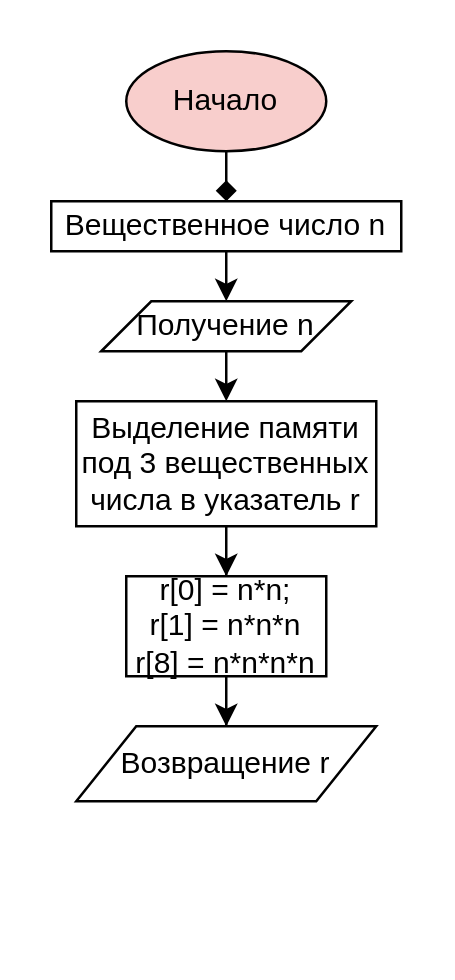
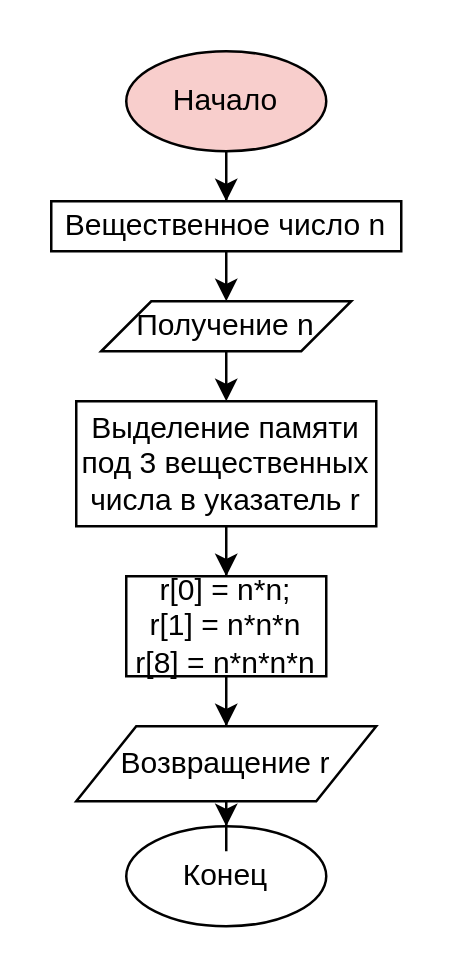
(226, 181) -> (226, 182)
none -> (226, 851)
none -> (226, 876)
